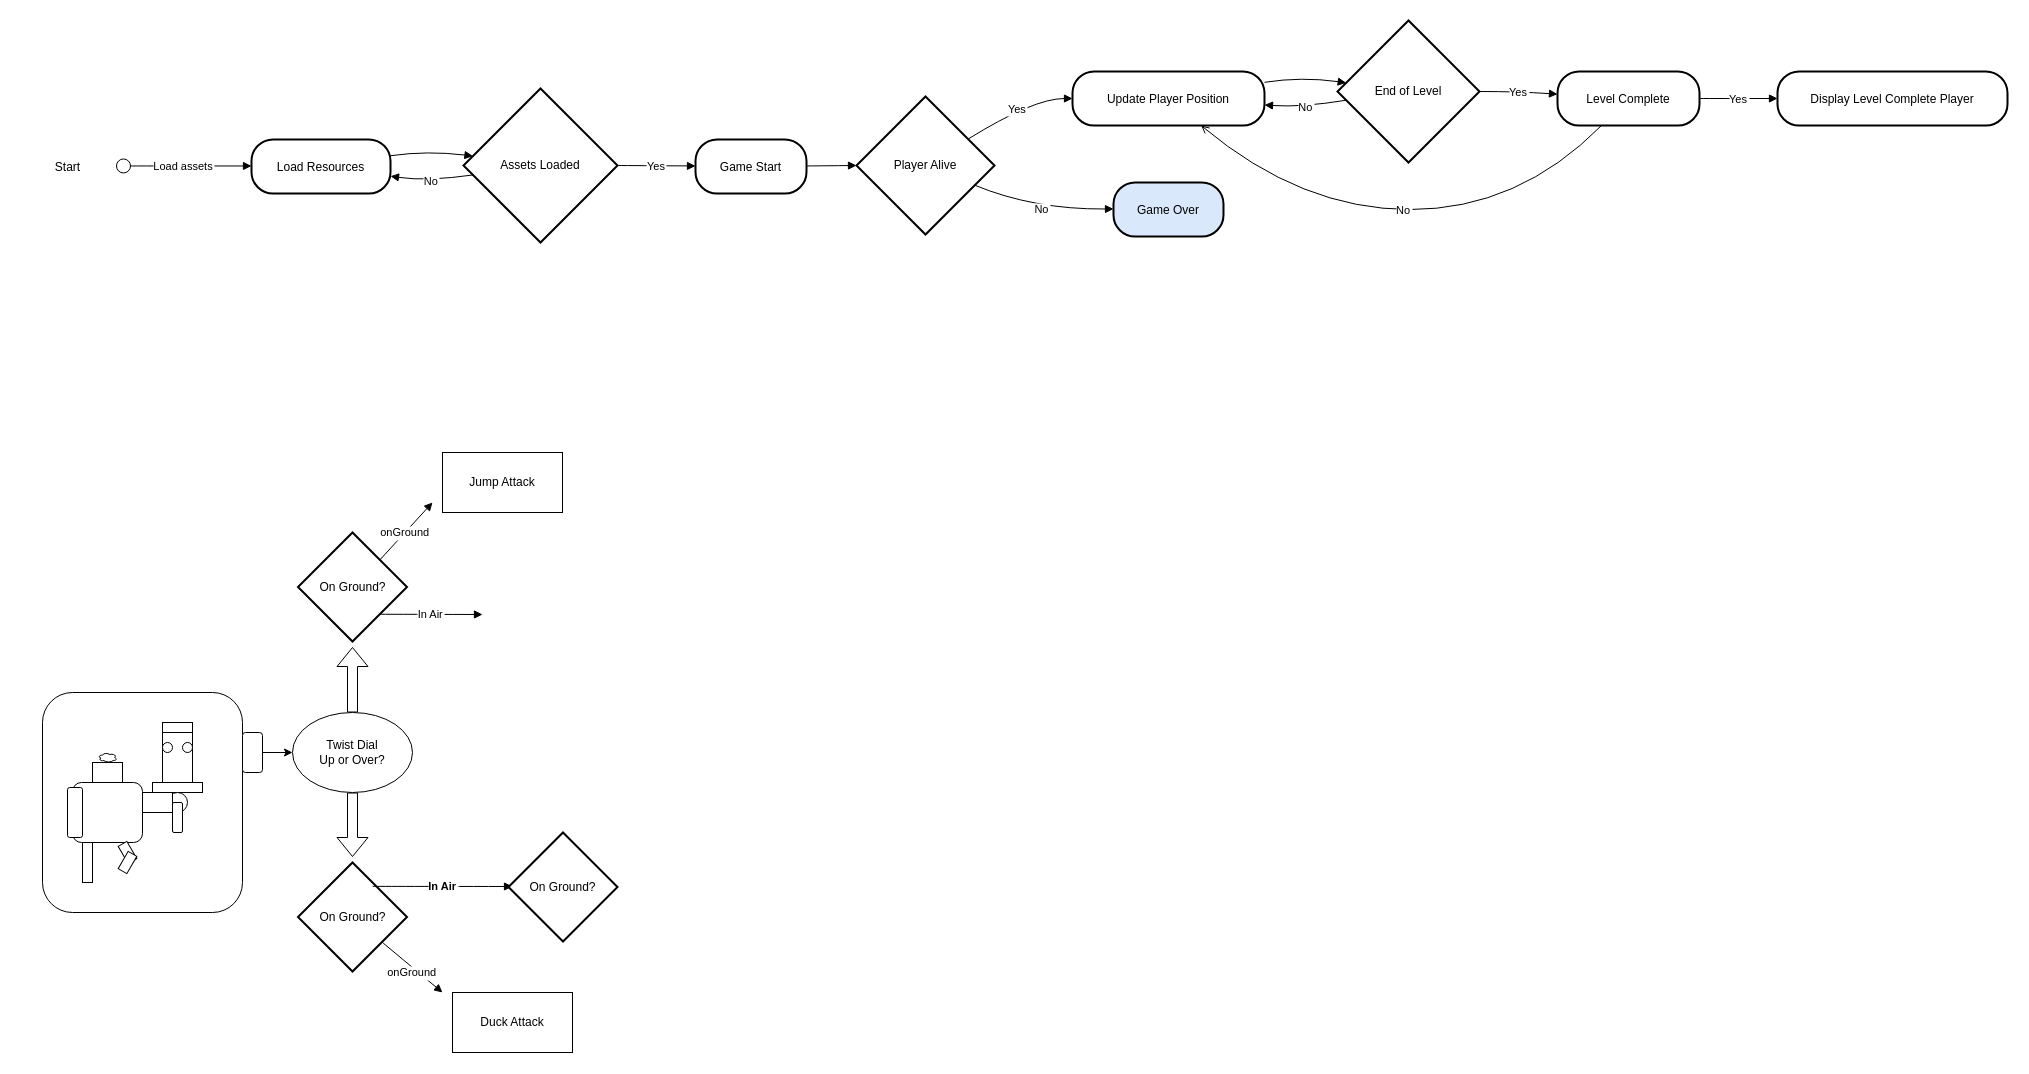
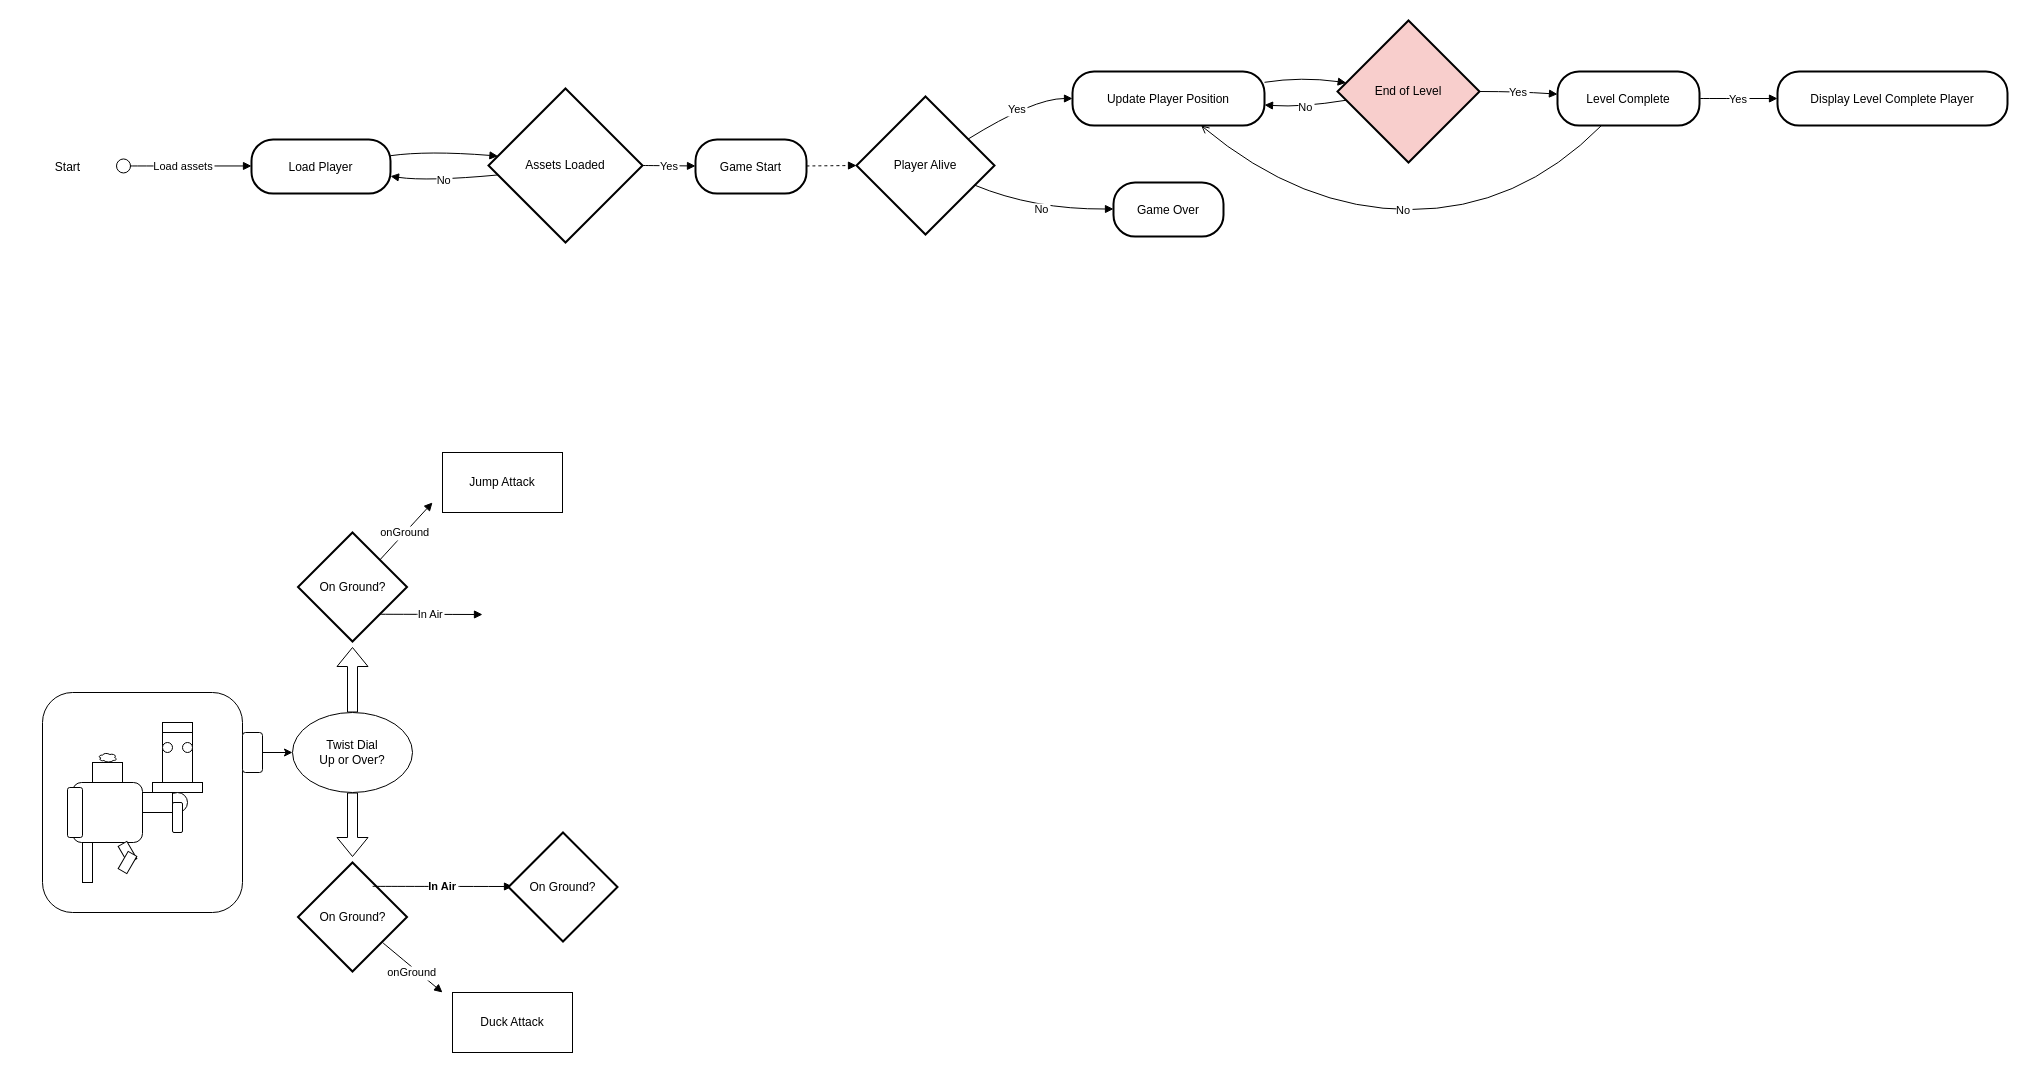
(1409, 92) -> (1409, 92)
(541, 166) -> (566, 166)
(829, 166) -> (829, 166)
(321, 167) -> (321, 167)
(1169, 210) -> (1169, 210)
